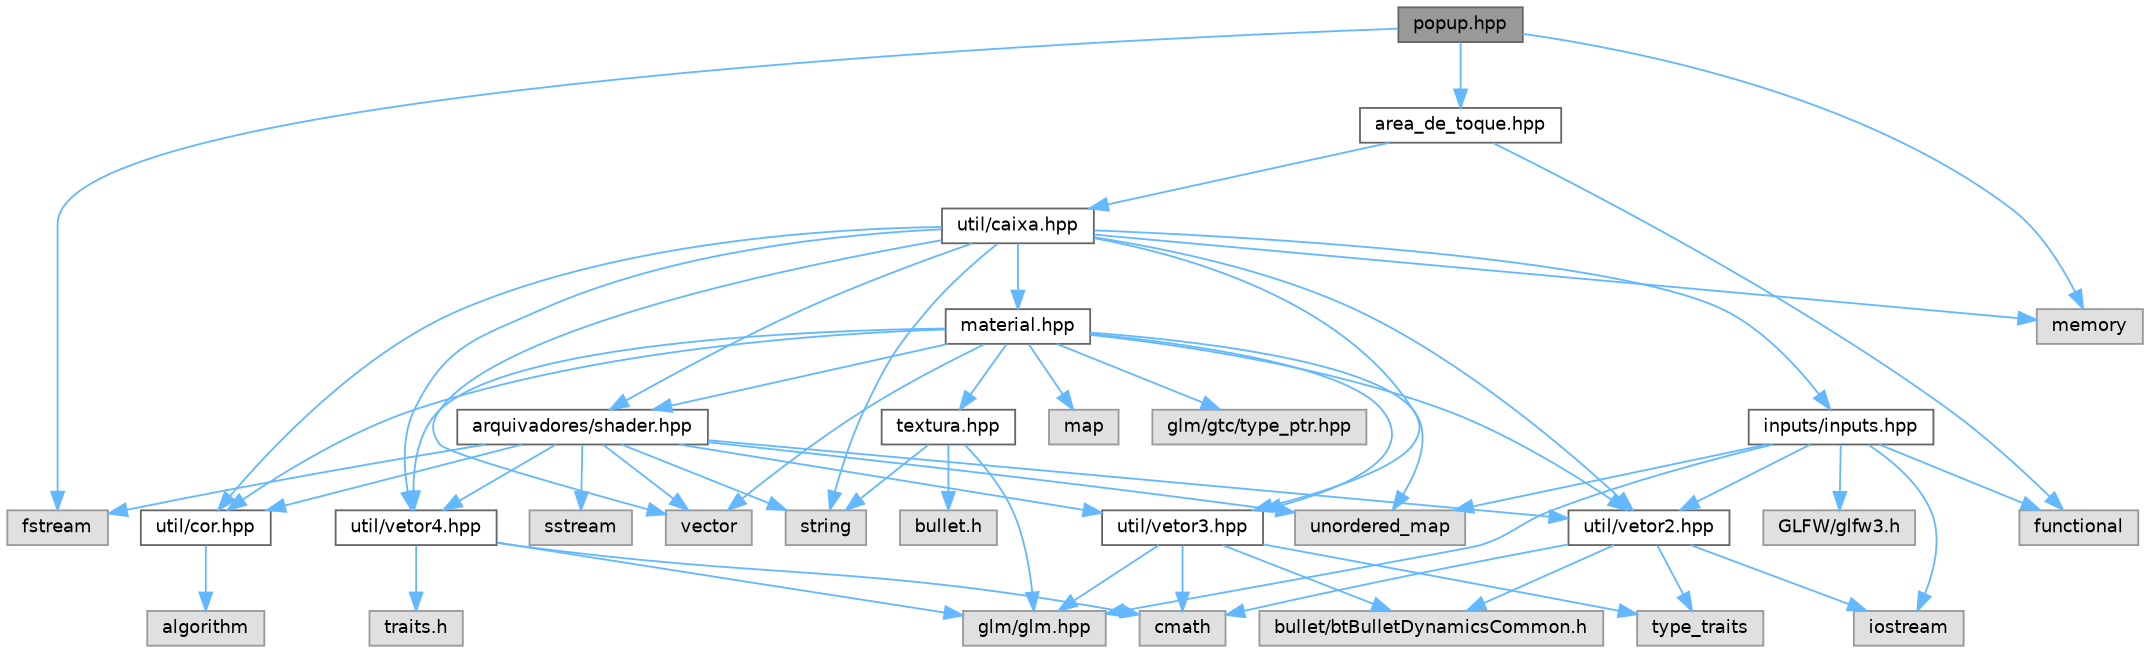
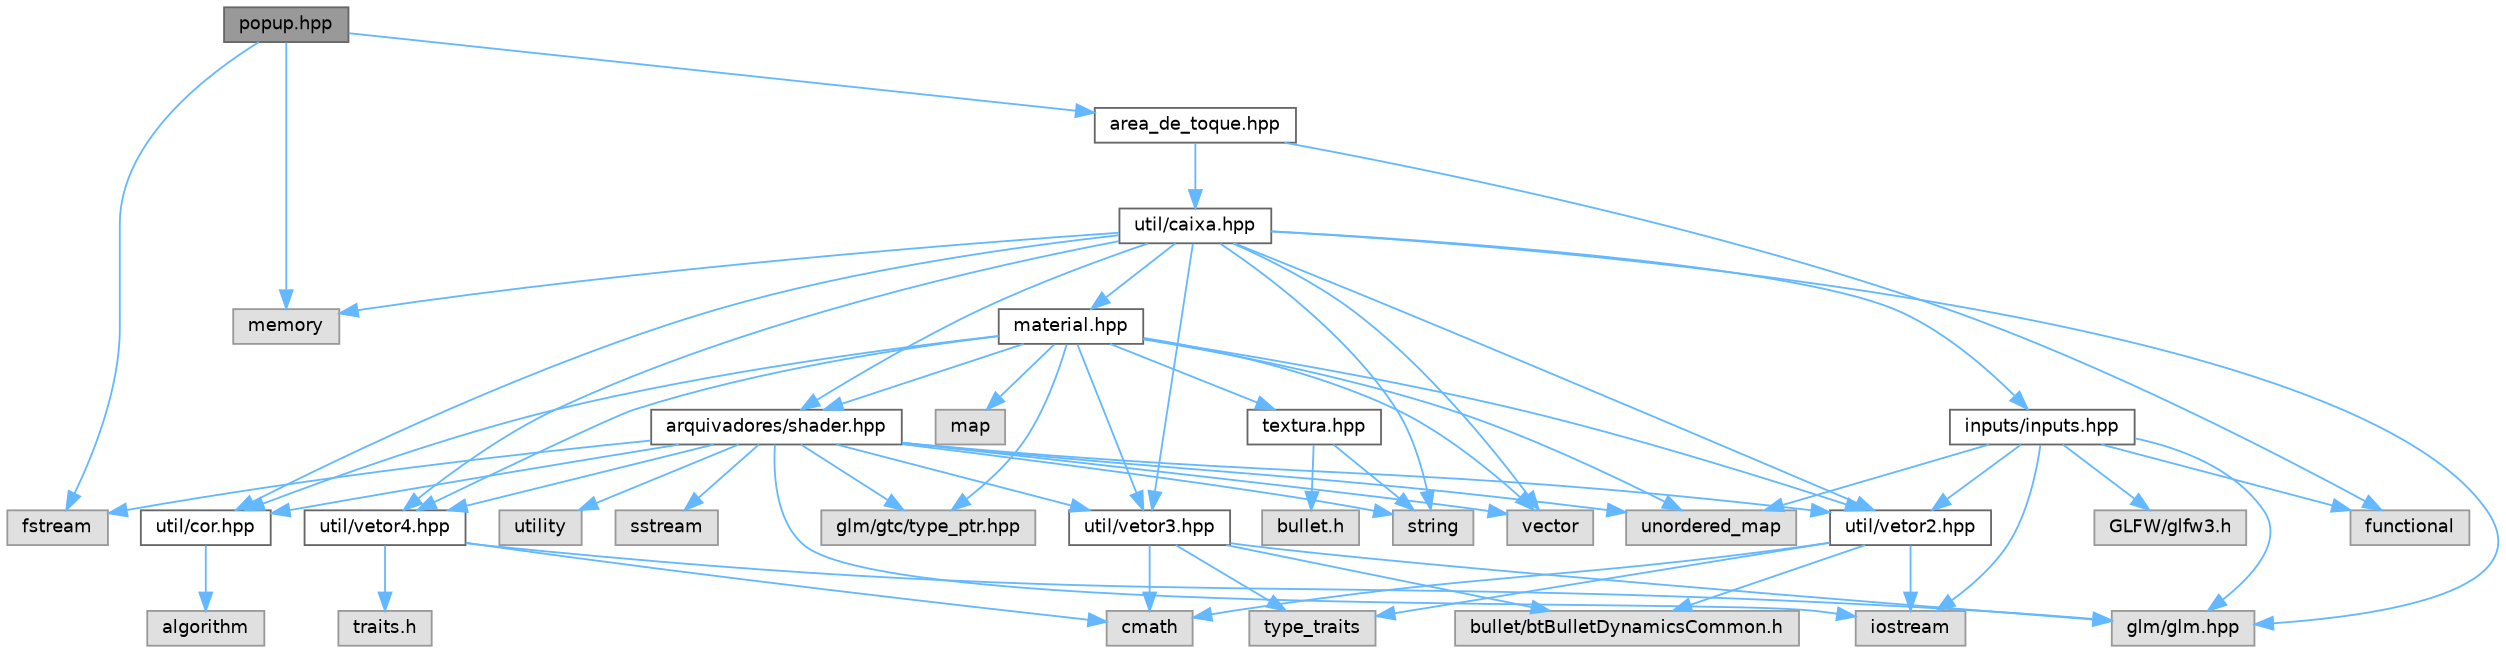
none -> (844, 472)
(1013, 512) -> (2042, 324)
none -> (541, 528)
none -> (1551, 605)
